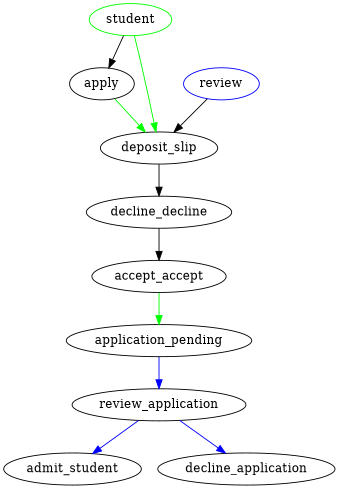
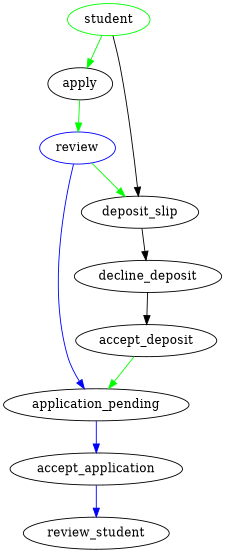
(118, 48) -> (96, 48)
(145, 79) -> (128, 111)
(127, 112) -> (79, 112)
(194, 112) -> (105, 176)
(159, 212) -> (148, 276)
none -> (58, 274)
(159, 276) -> (146, 341)
(159, 405) -> (96, 469)
(73, 469) -> (96, 533)
(246, 469) -> none
